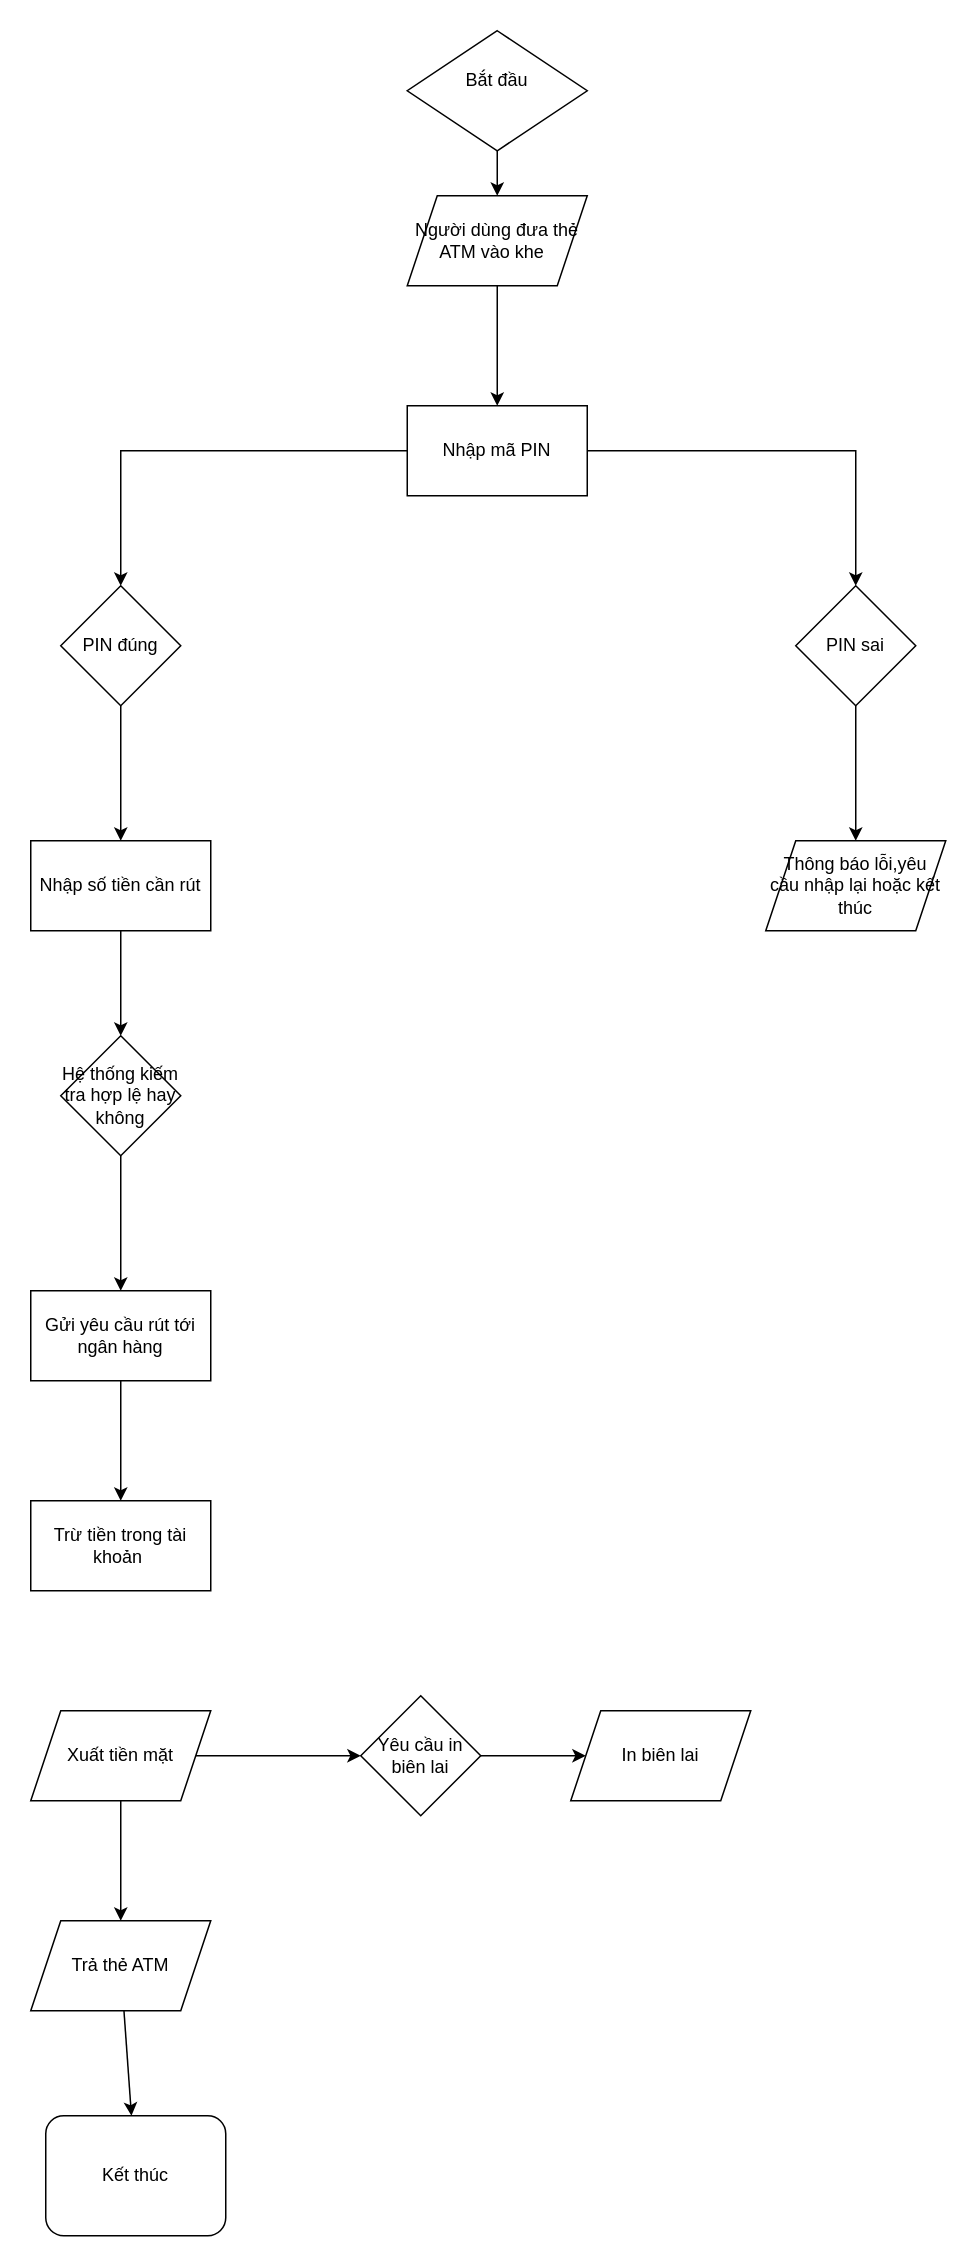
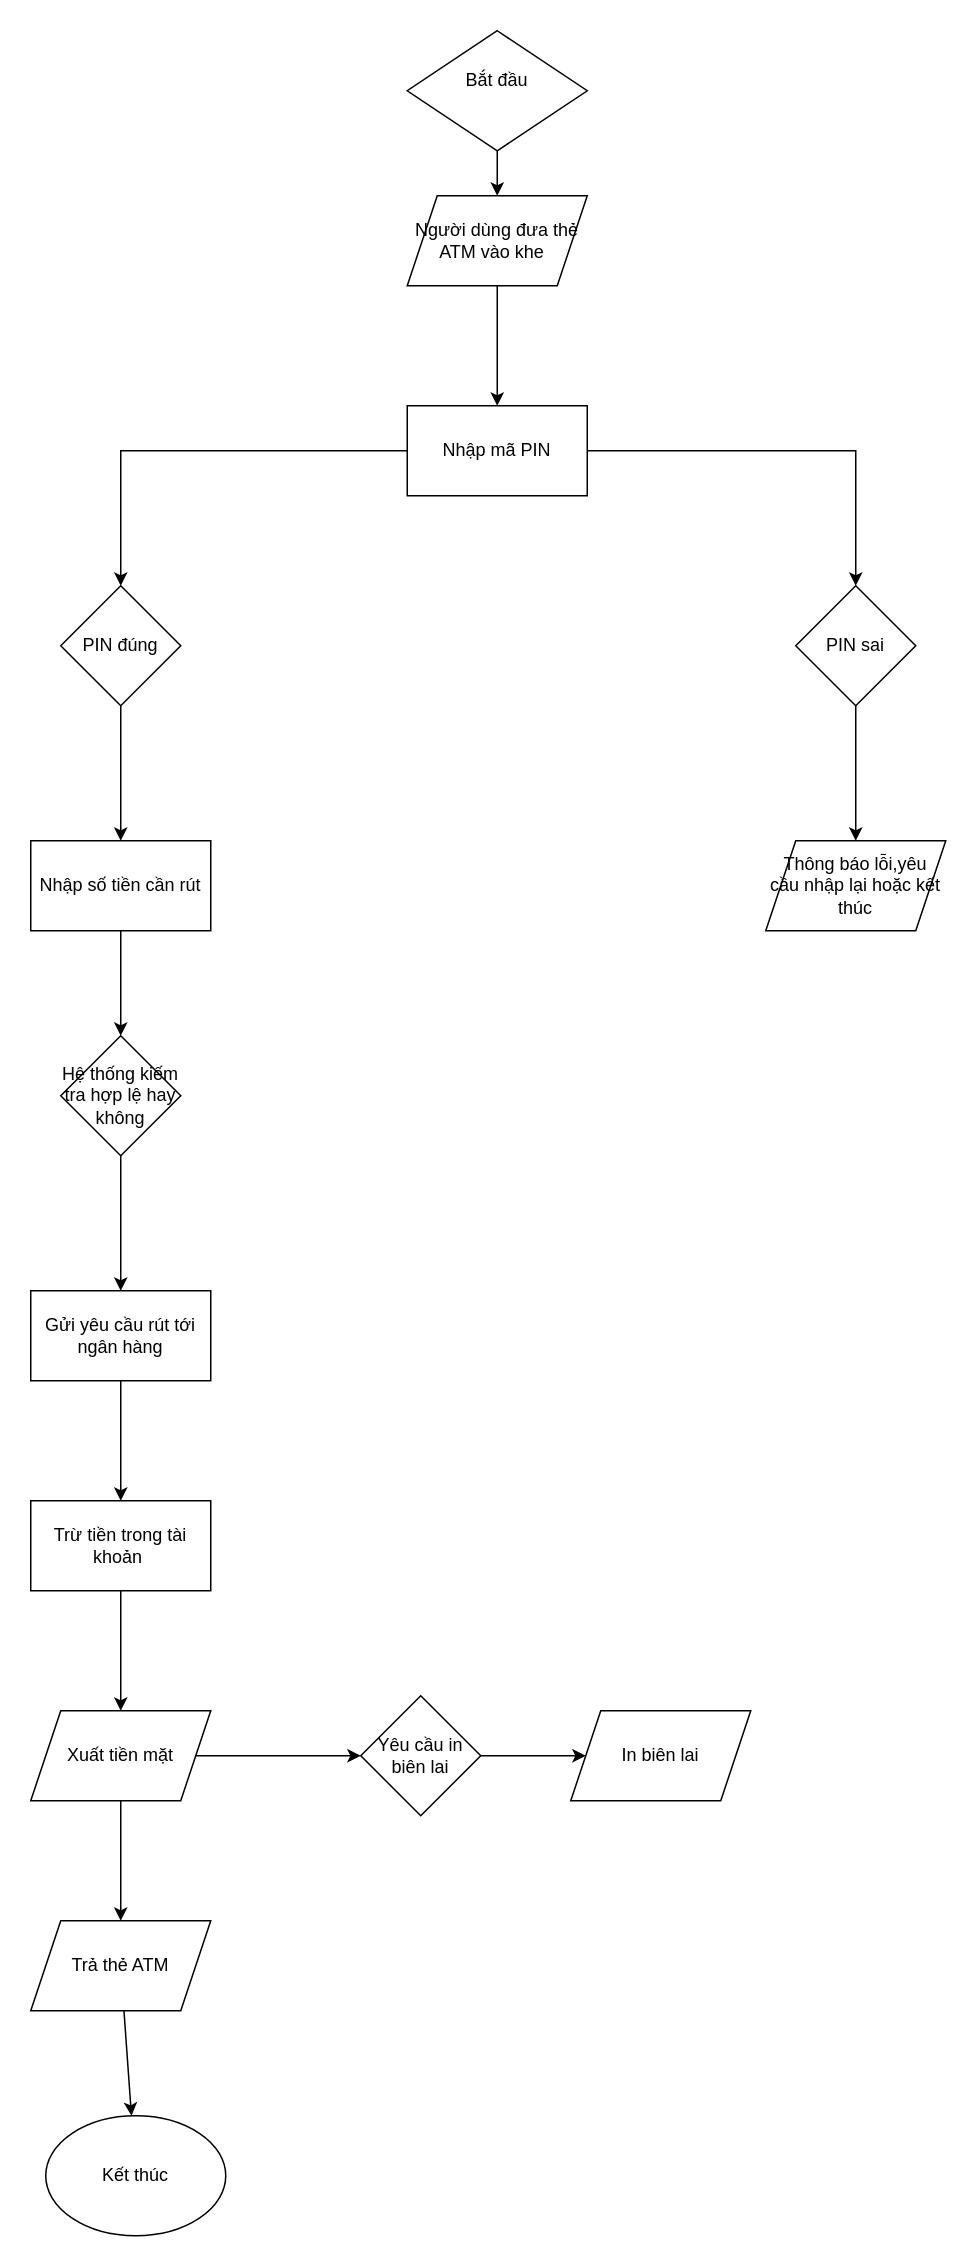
none -> (121, 1646)
(136, 2176) -> (136, 2176)
